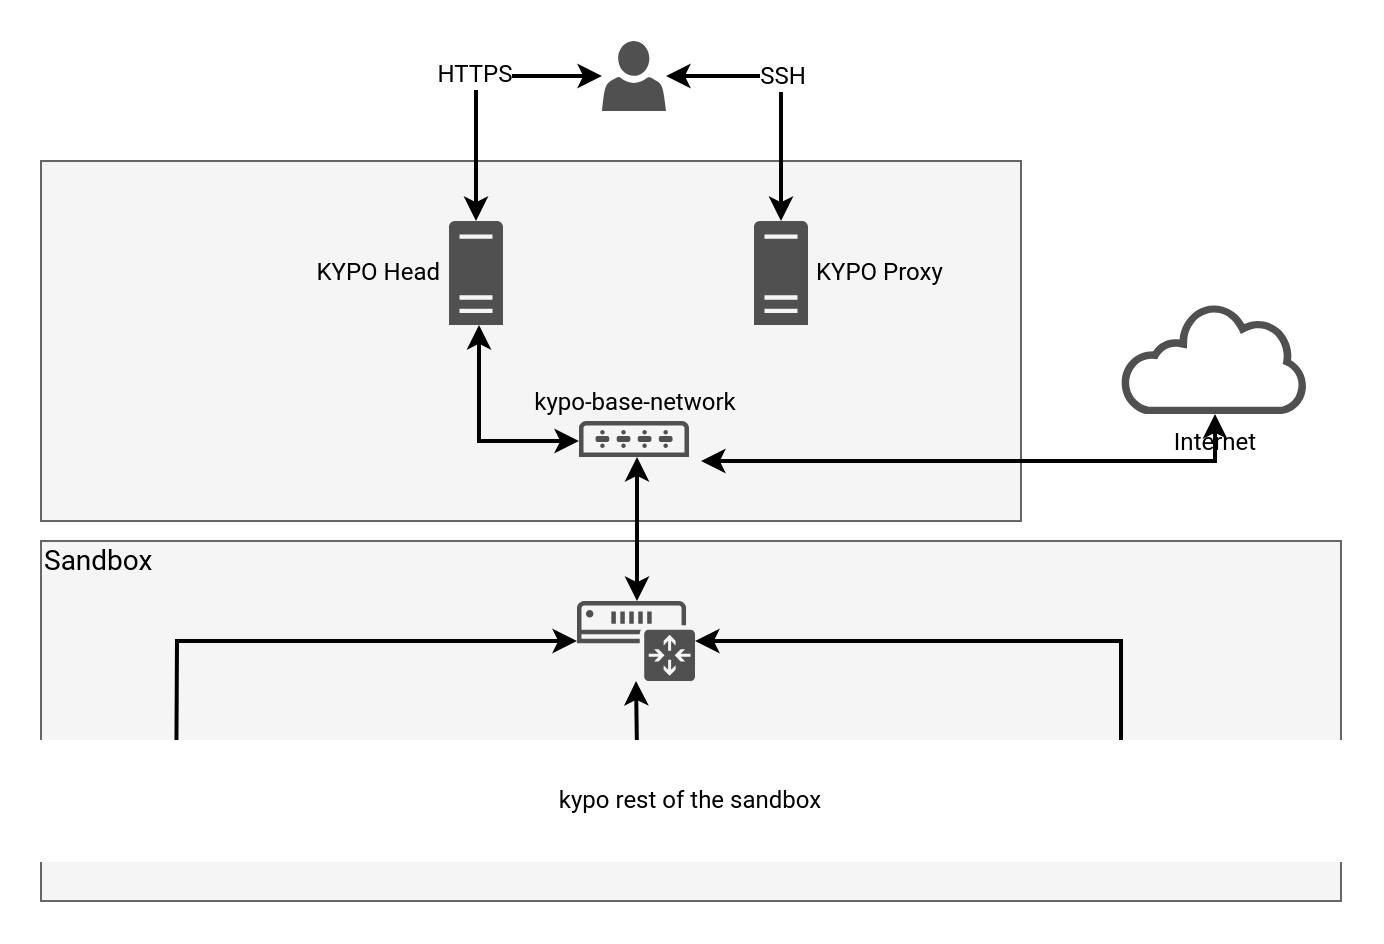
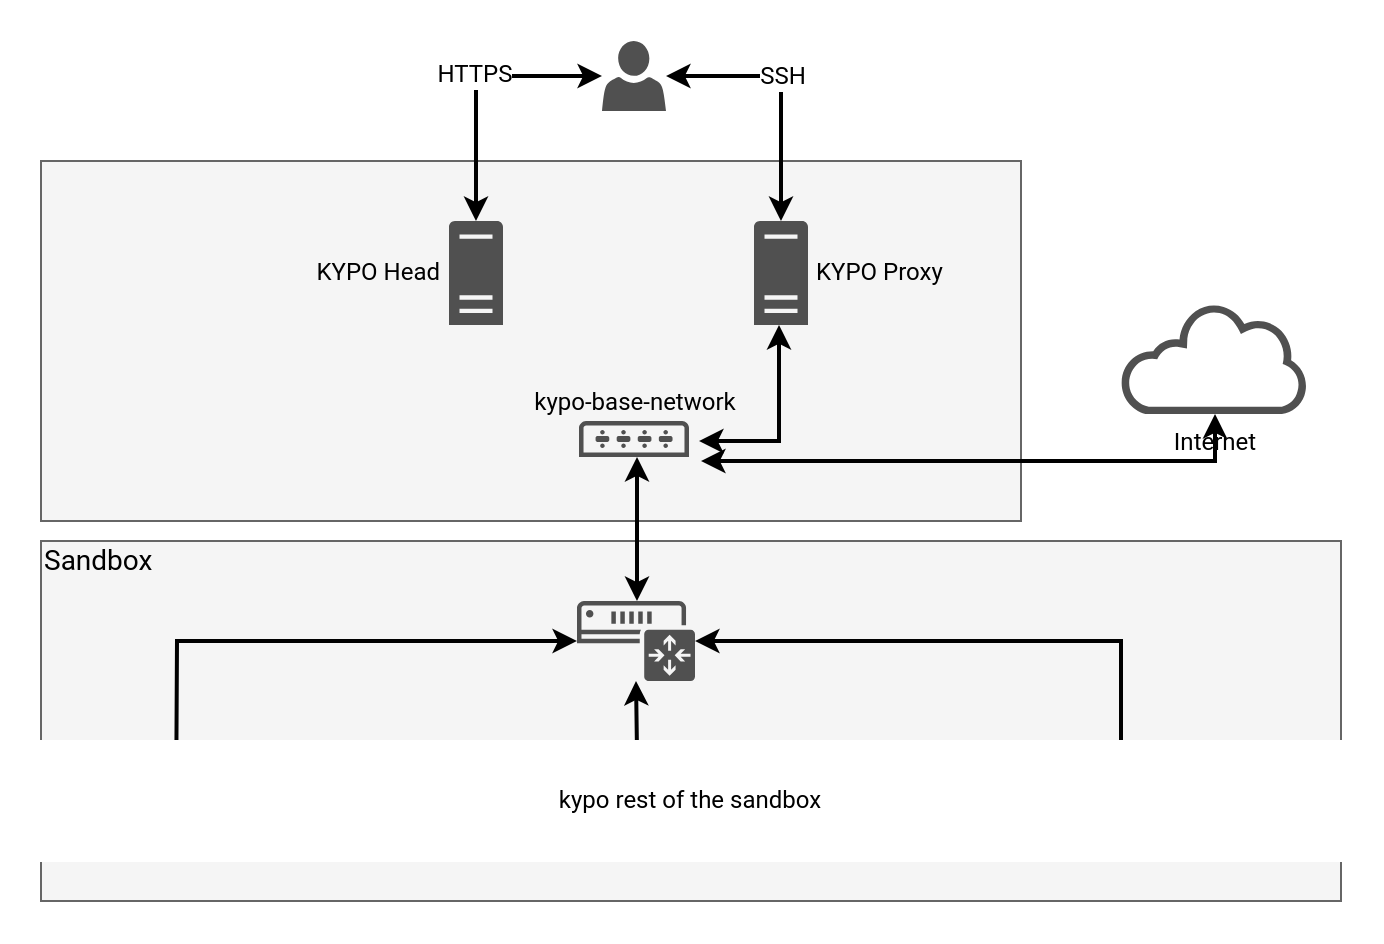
none -> (779, 423)
(479, 433) -> none
